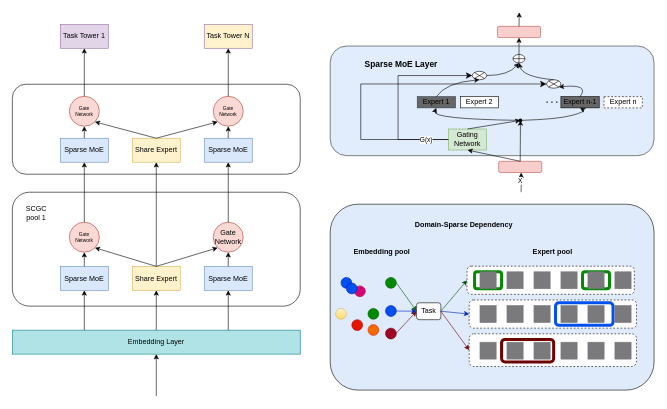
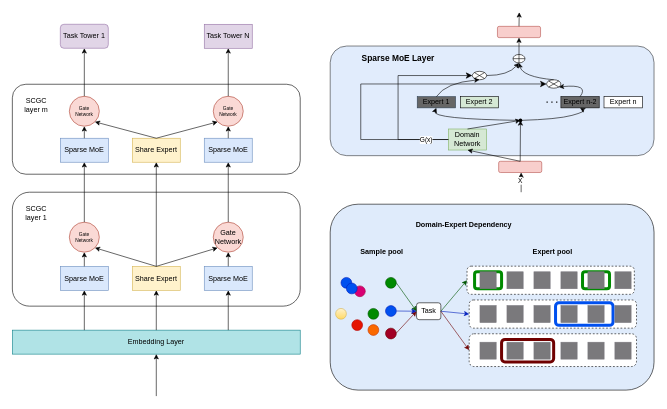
(84, 36) -> (84, 36)
(228, 36) -> (228, 36)
(401, 65) -> (398, 59)
(480, 102) -> (480, 102)
(581, 102) -> (581, 102)
(623, 102) -> (623, 102)
none -> (36, 105)
(468, 140) -> (468, 140)
(36, 213) -> (36, 213)
(464, 225) -> (464, 225)
(383, 252) -> (383, 252)
